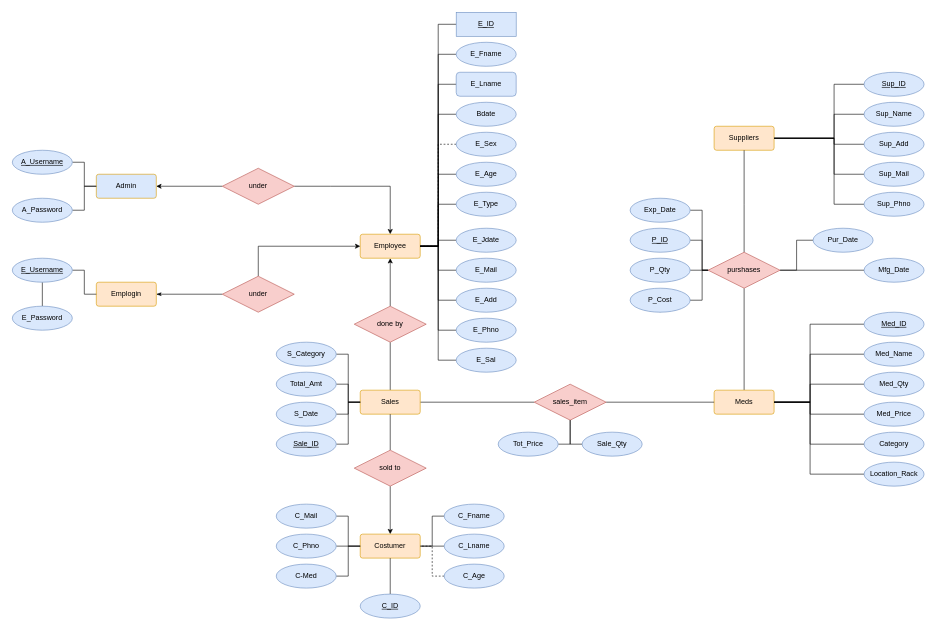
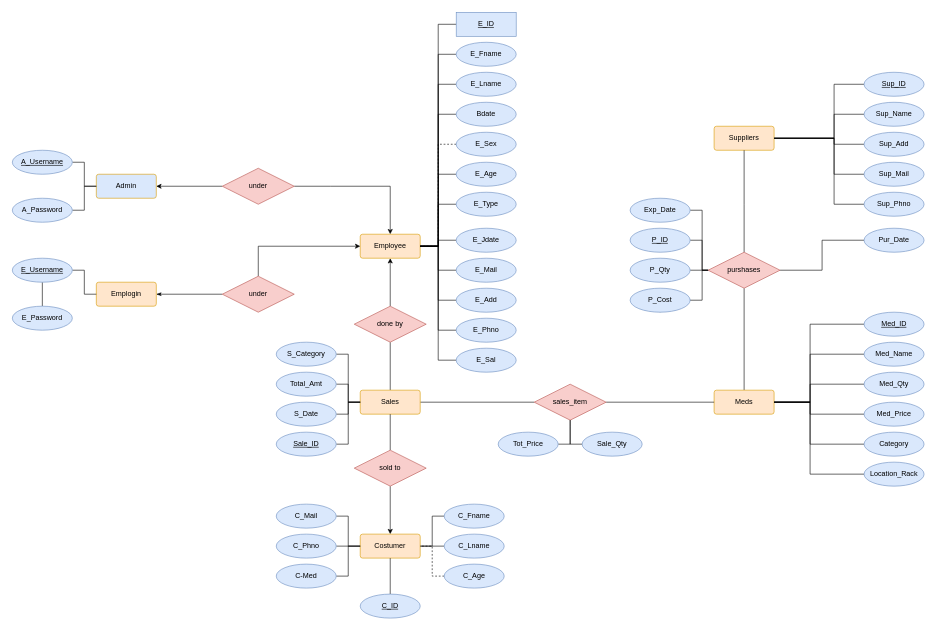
(486, 84) -> (486, 84)
(843, 240) -> (894, 240)
(844, 270) -> none
(894, 270) -> none
